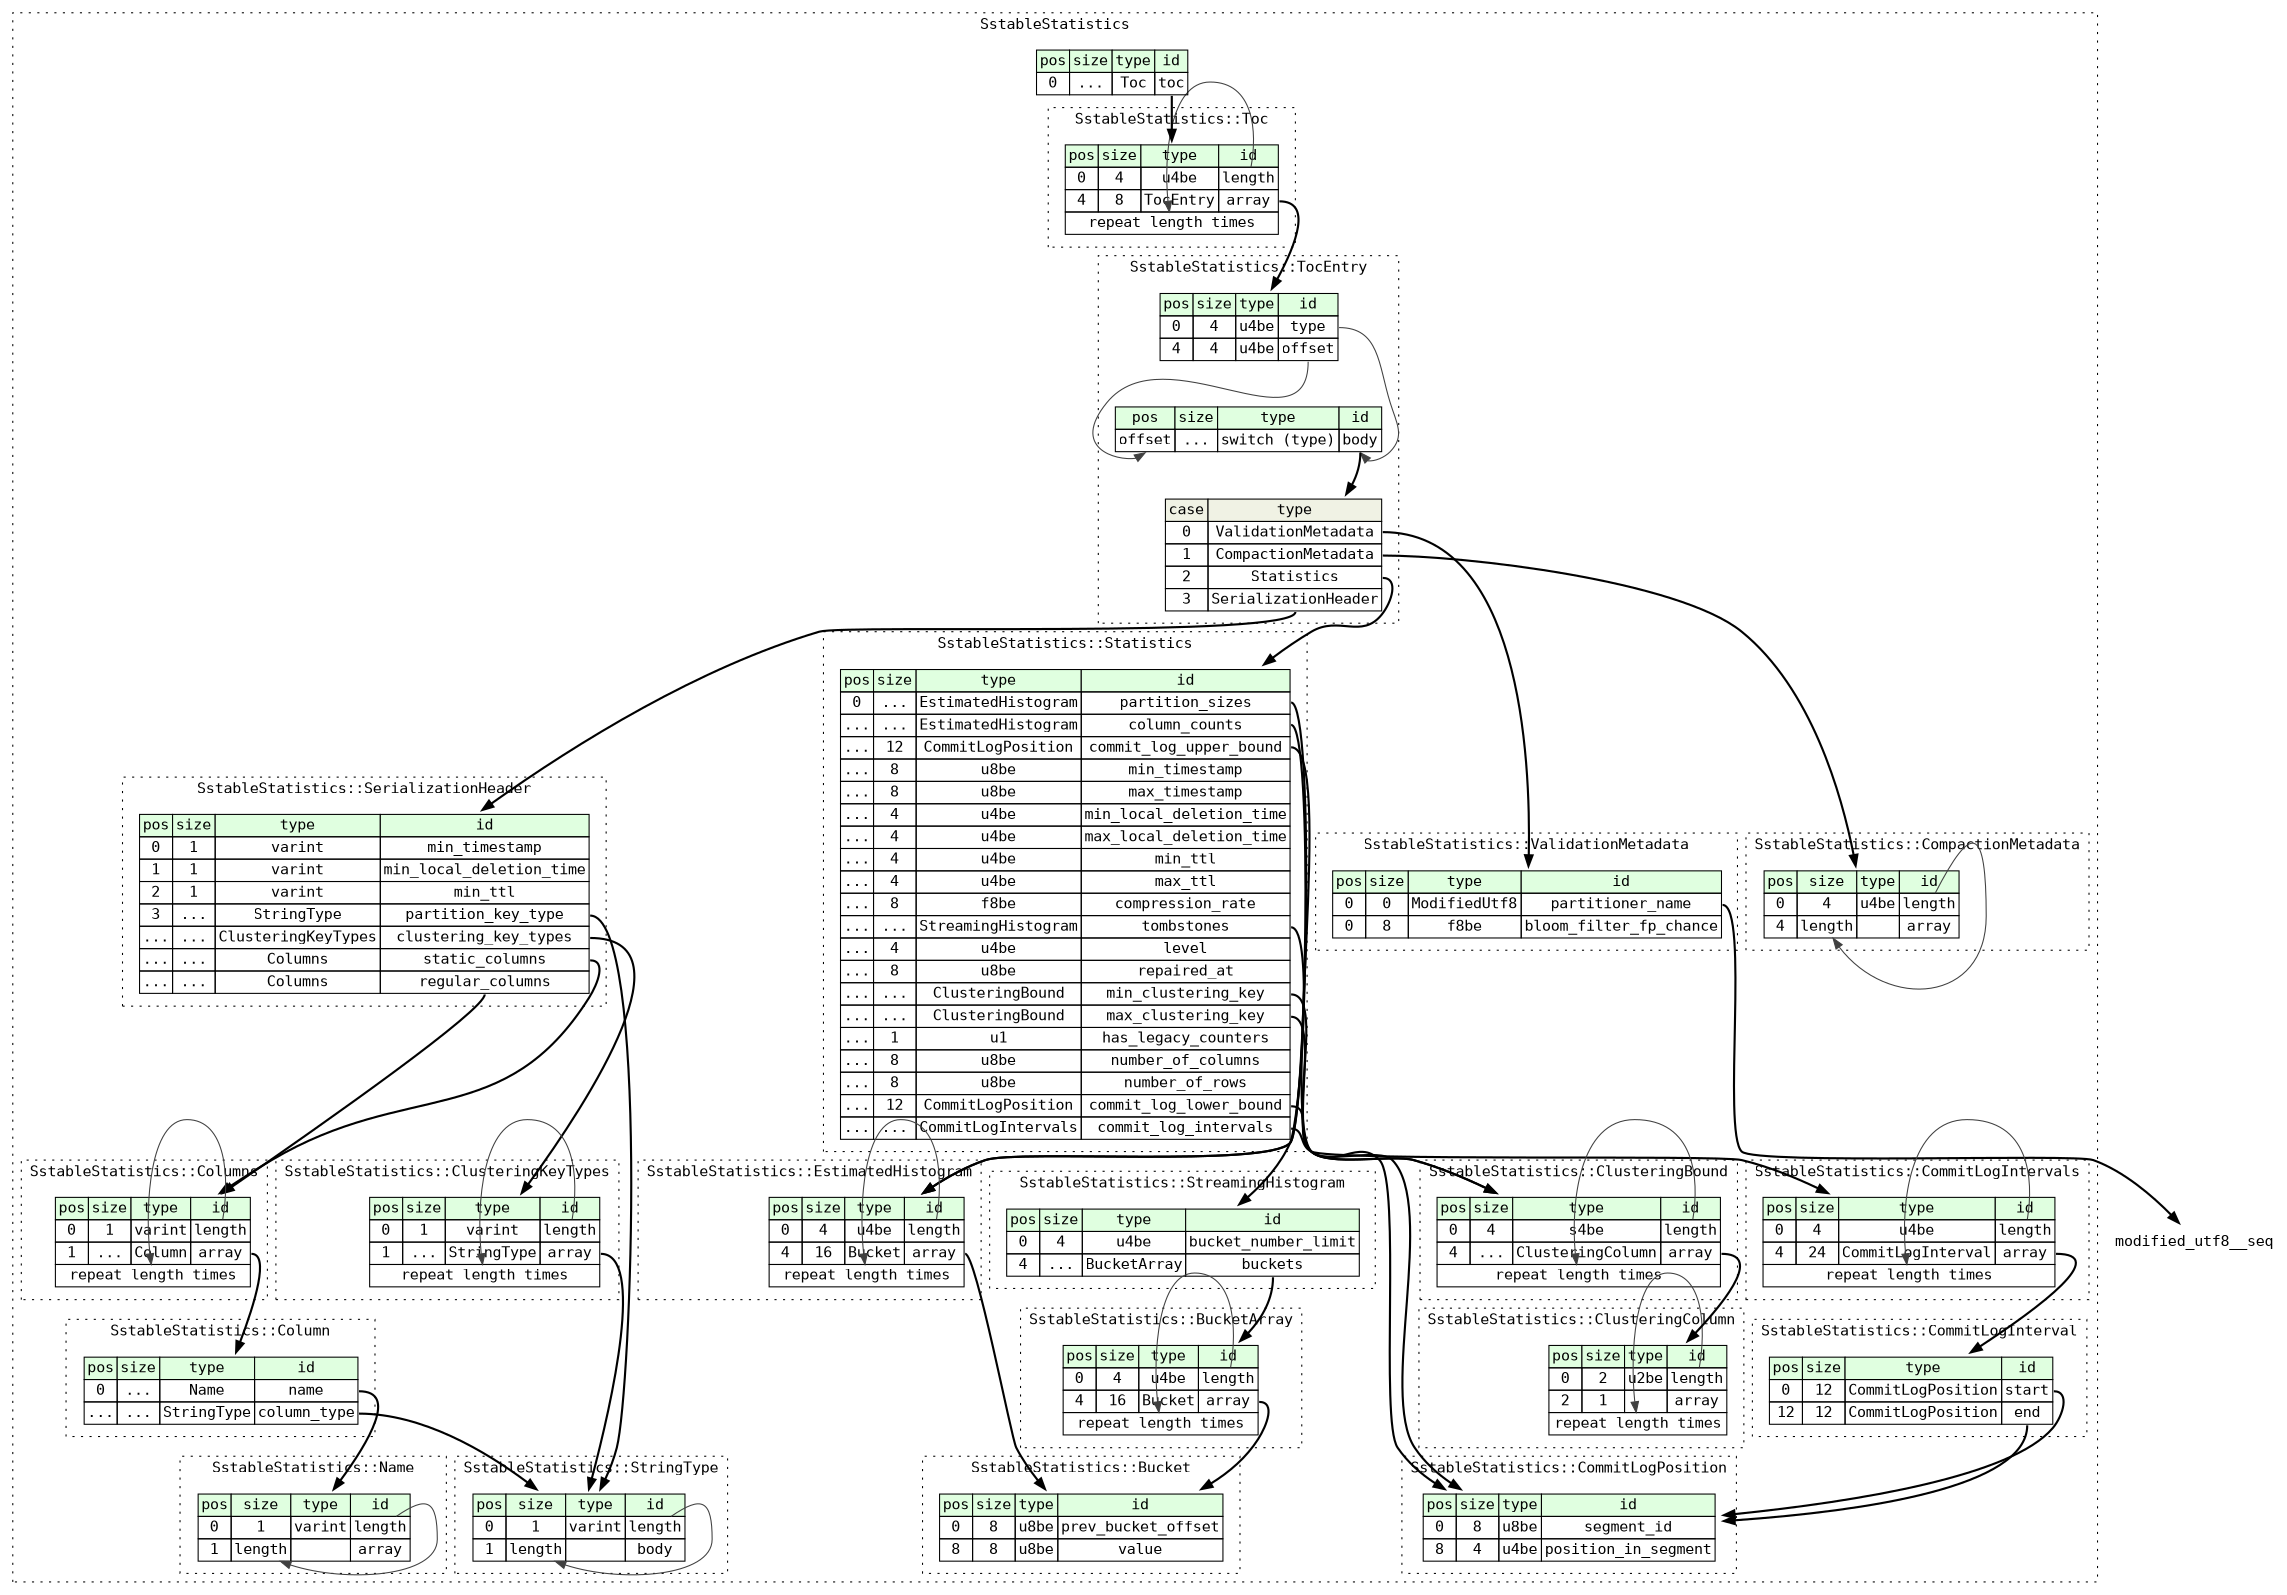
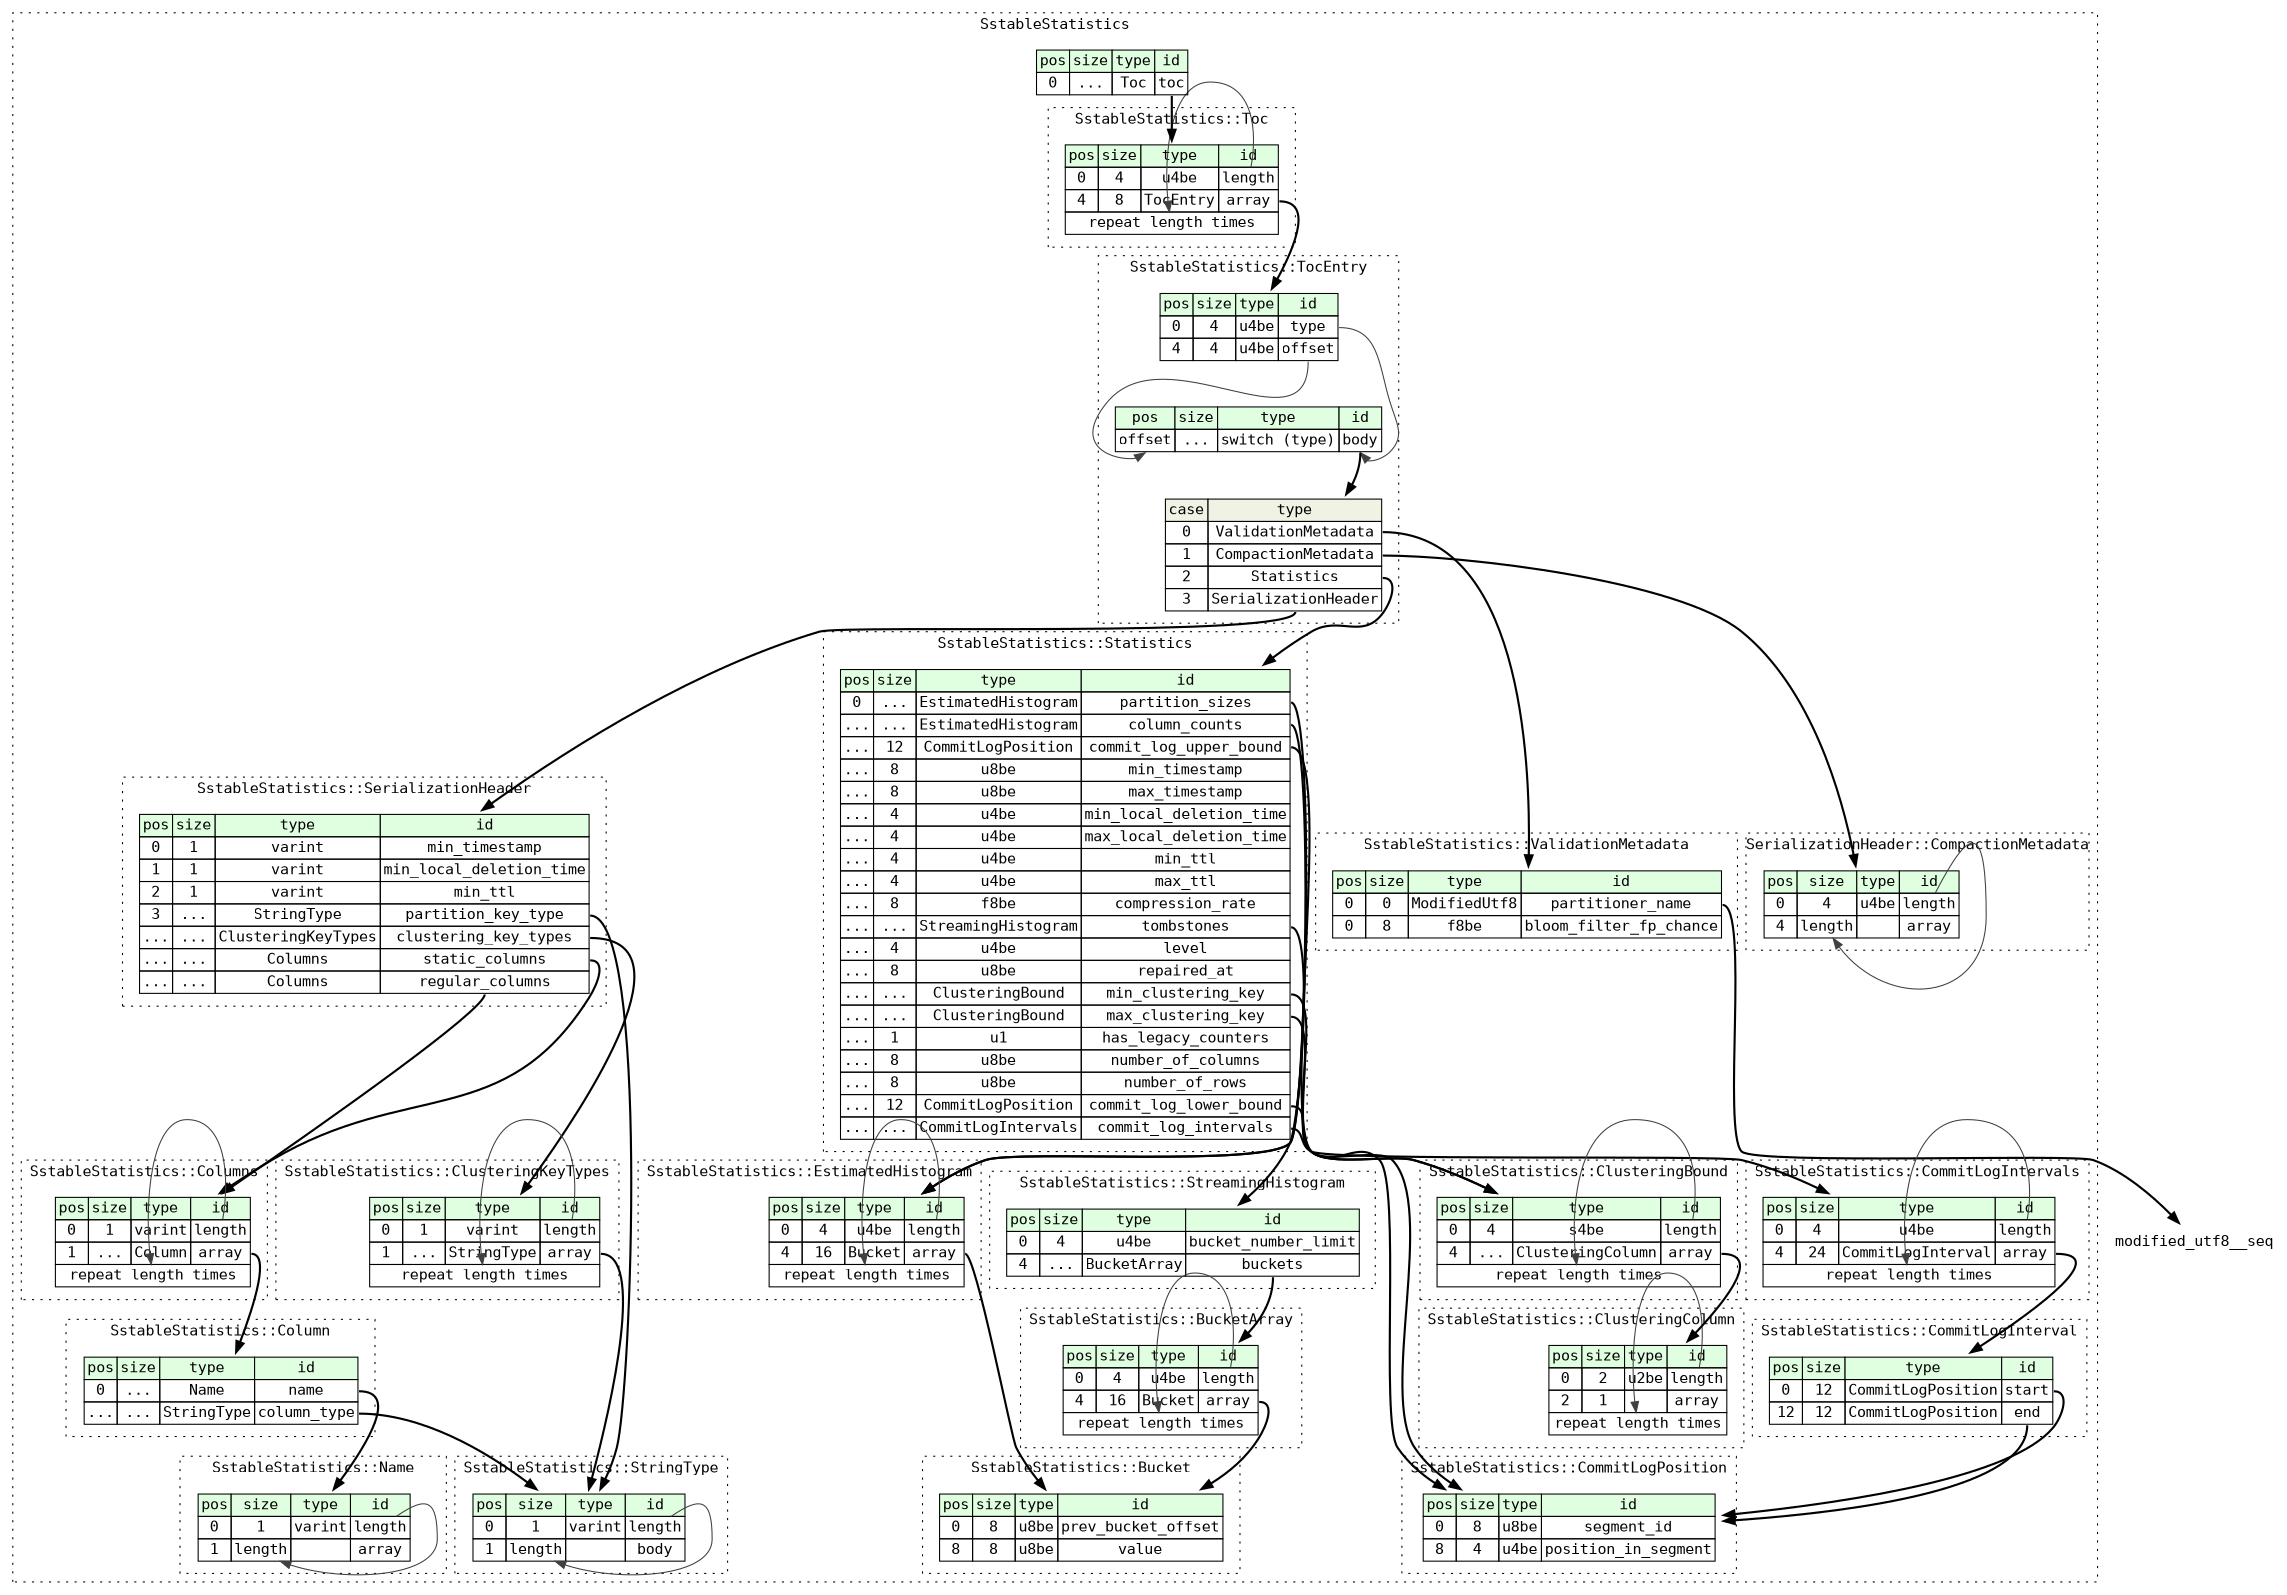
(1918, 845) -> (1918, 845)
